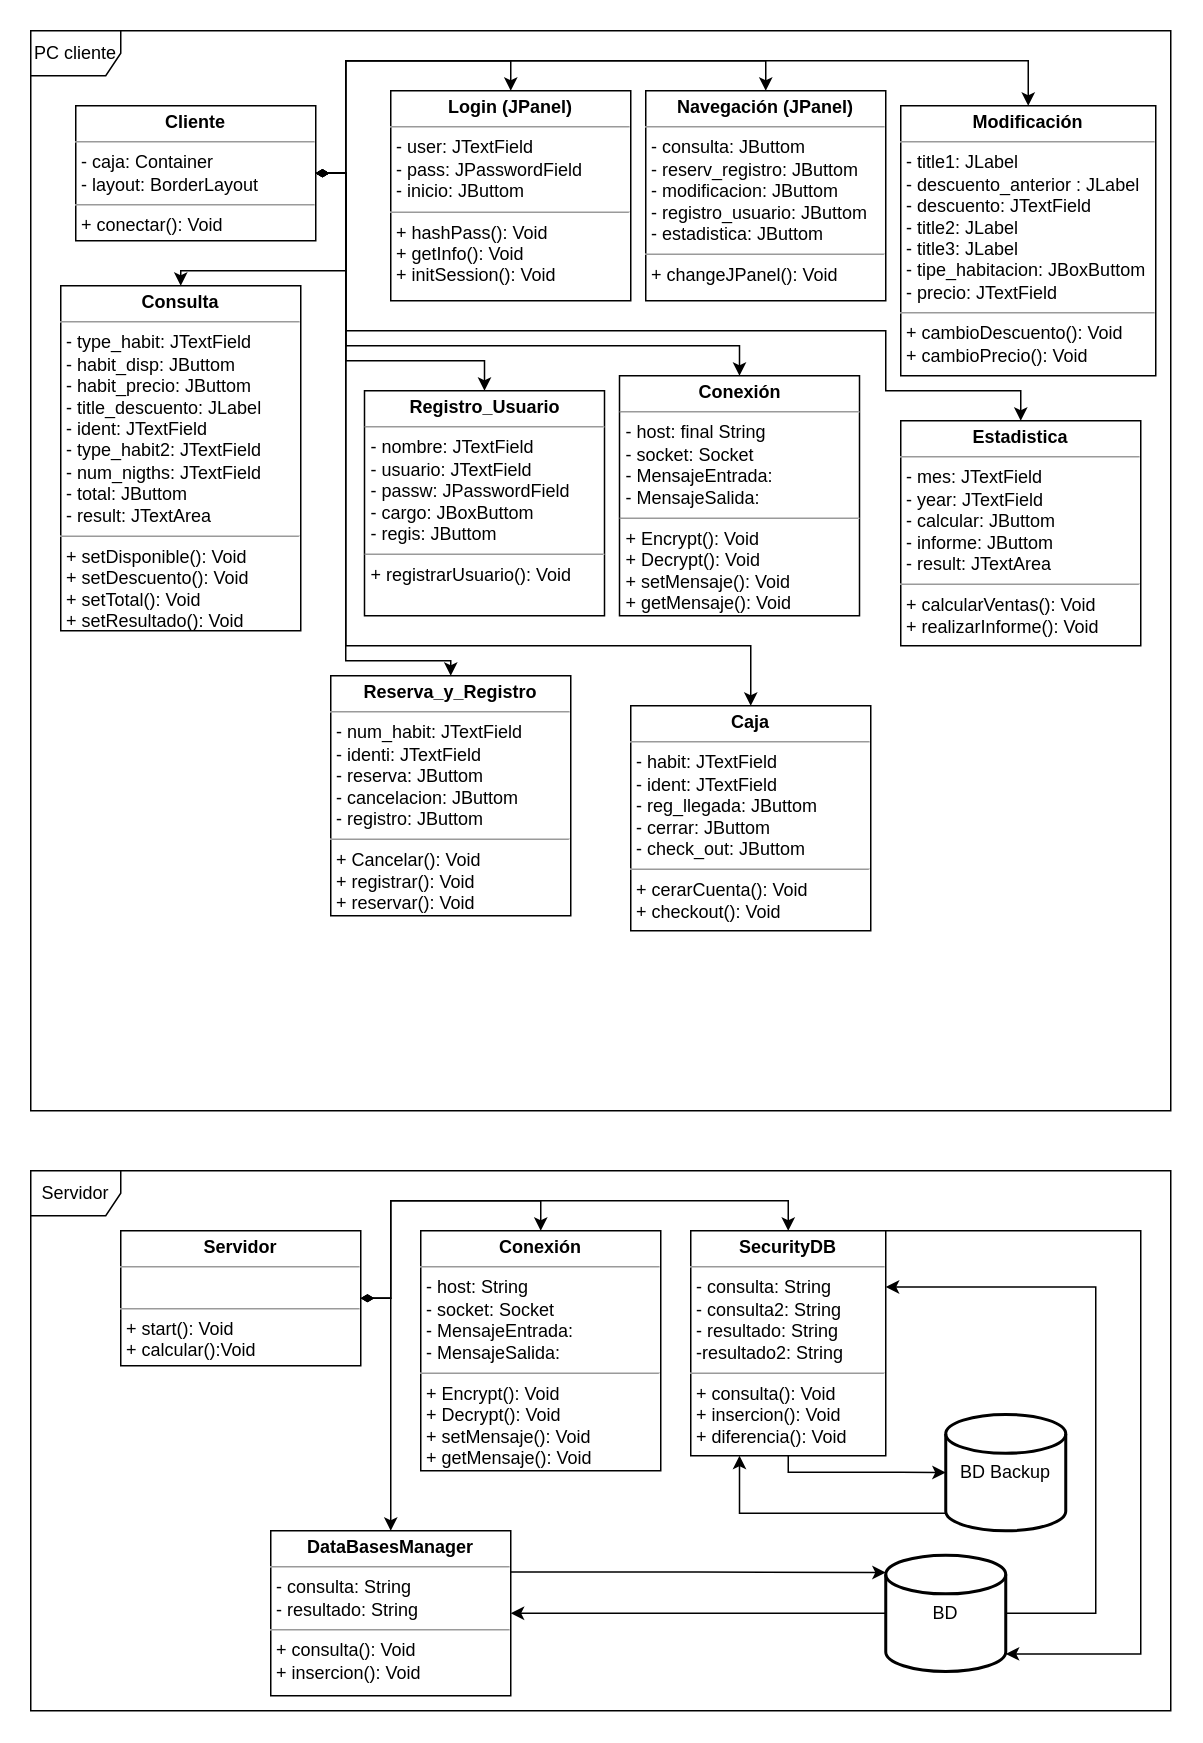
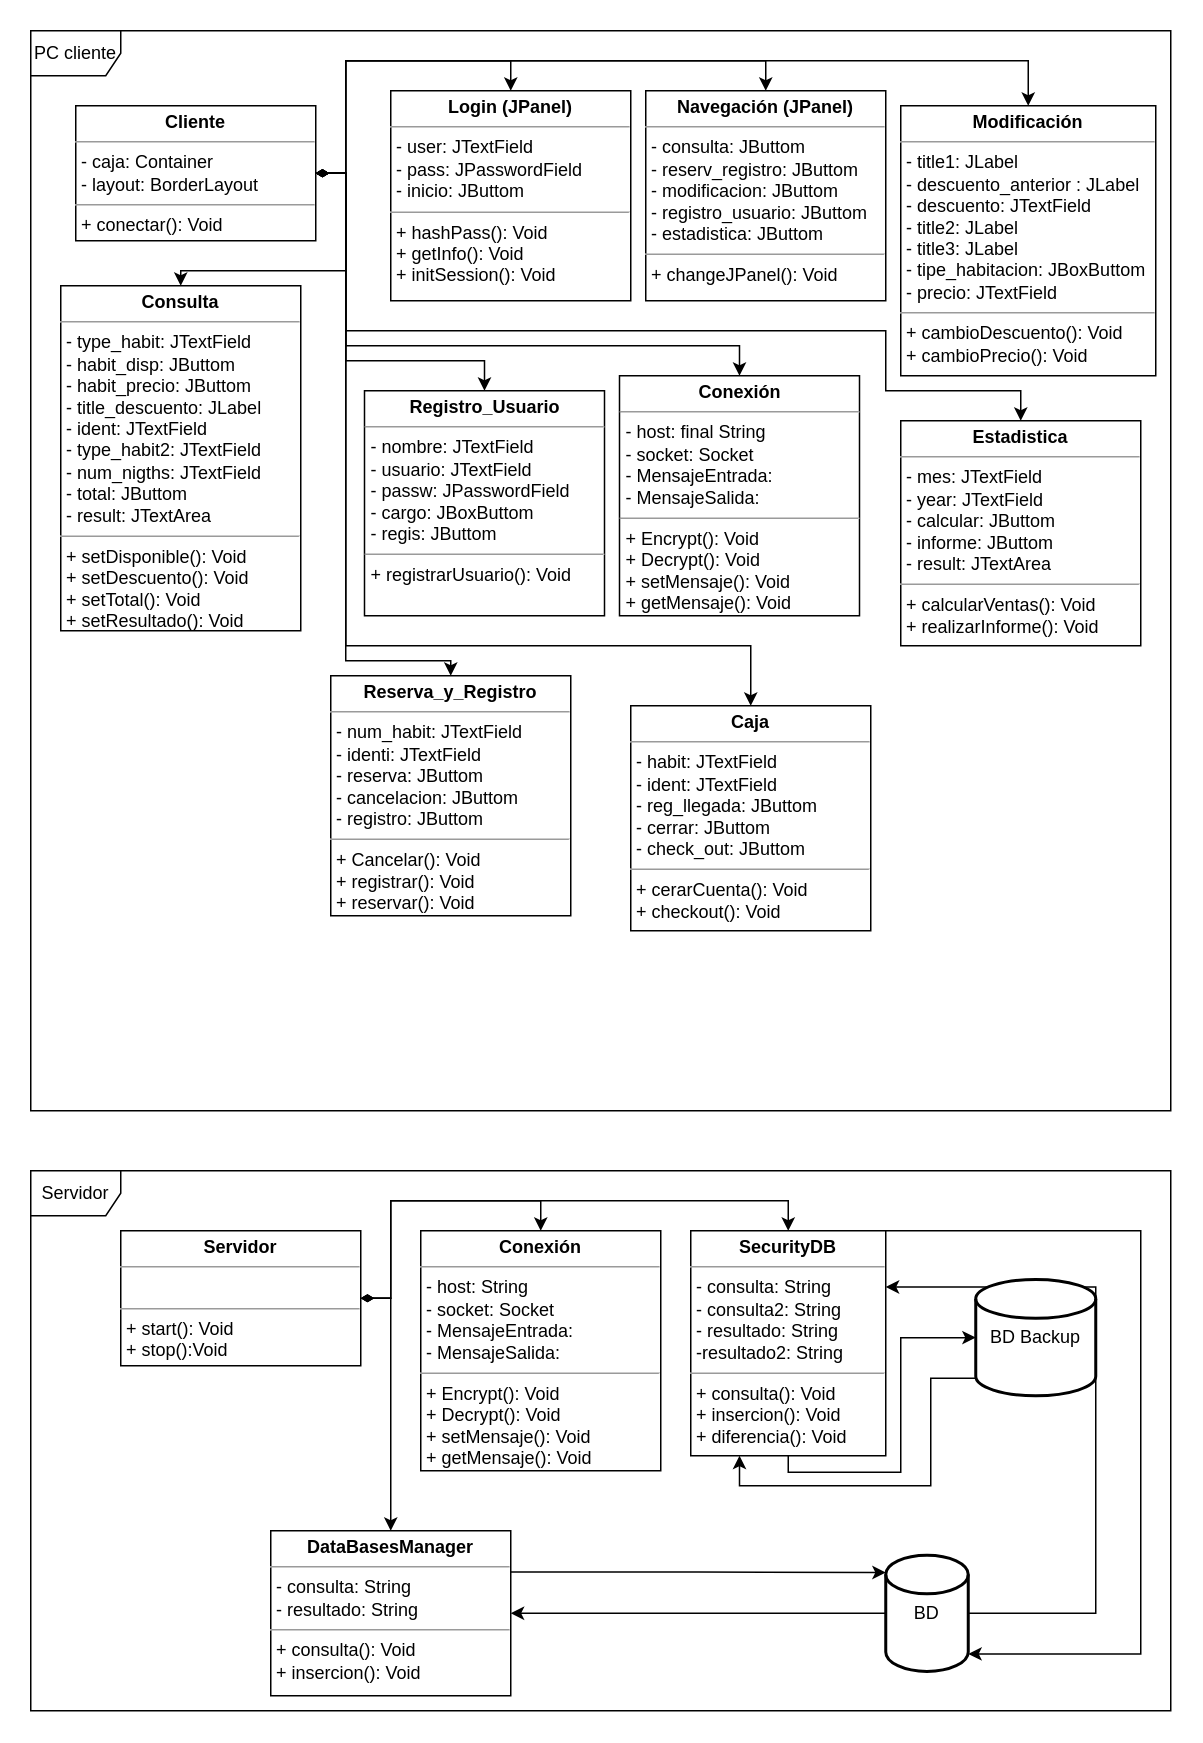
(195, 1263) -> (187, 1263)
(1006, 1473) -> (1036, 1338)
(946, 1613) -> (927, 1613)
